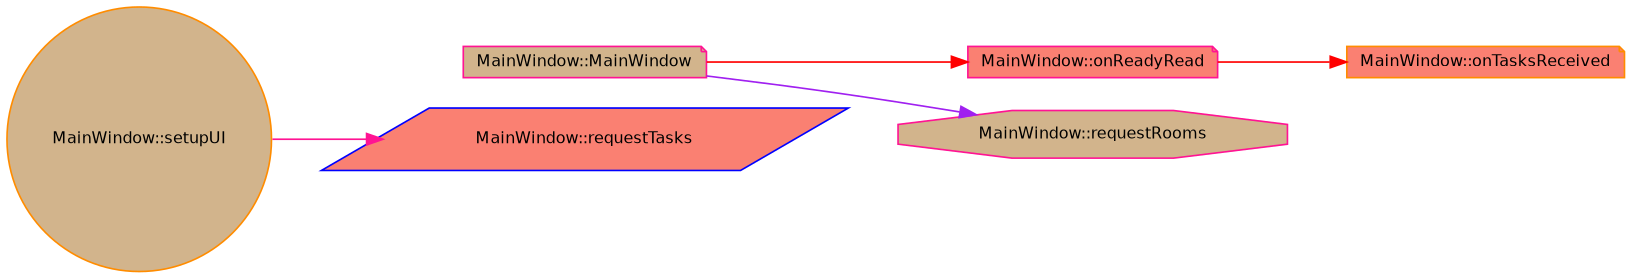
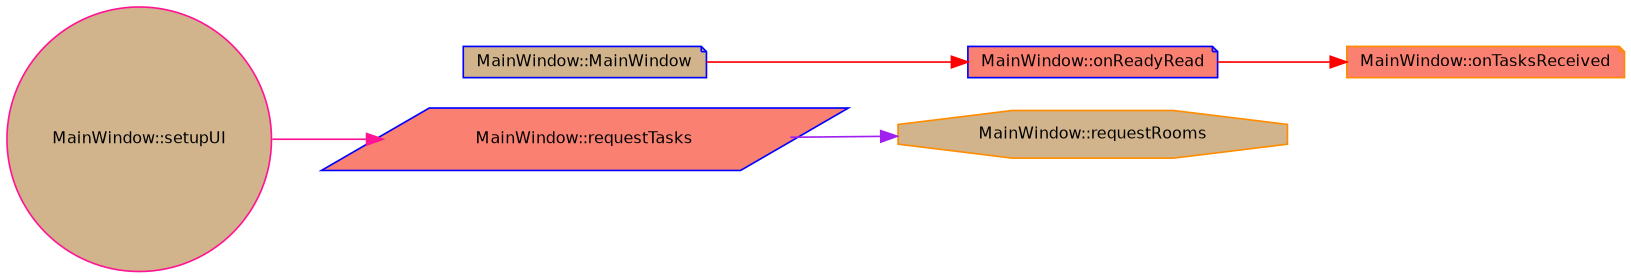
(585, 62) -> (585, 62)
(1093, 62) -> (1093, 62)
(833, 92) -> (835, 137)
(1093, 134) -> (1093, 134)
(139, 139) -> (139, 139)
